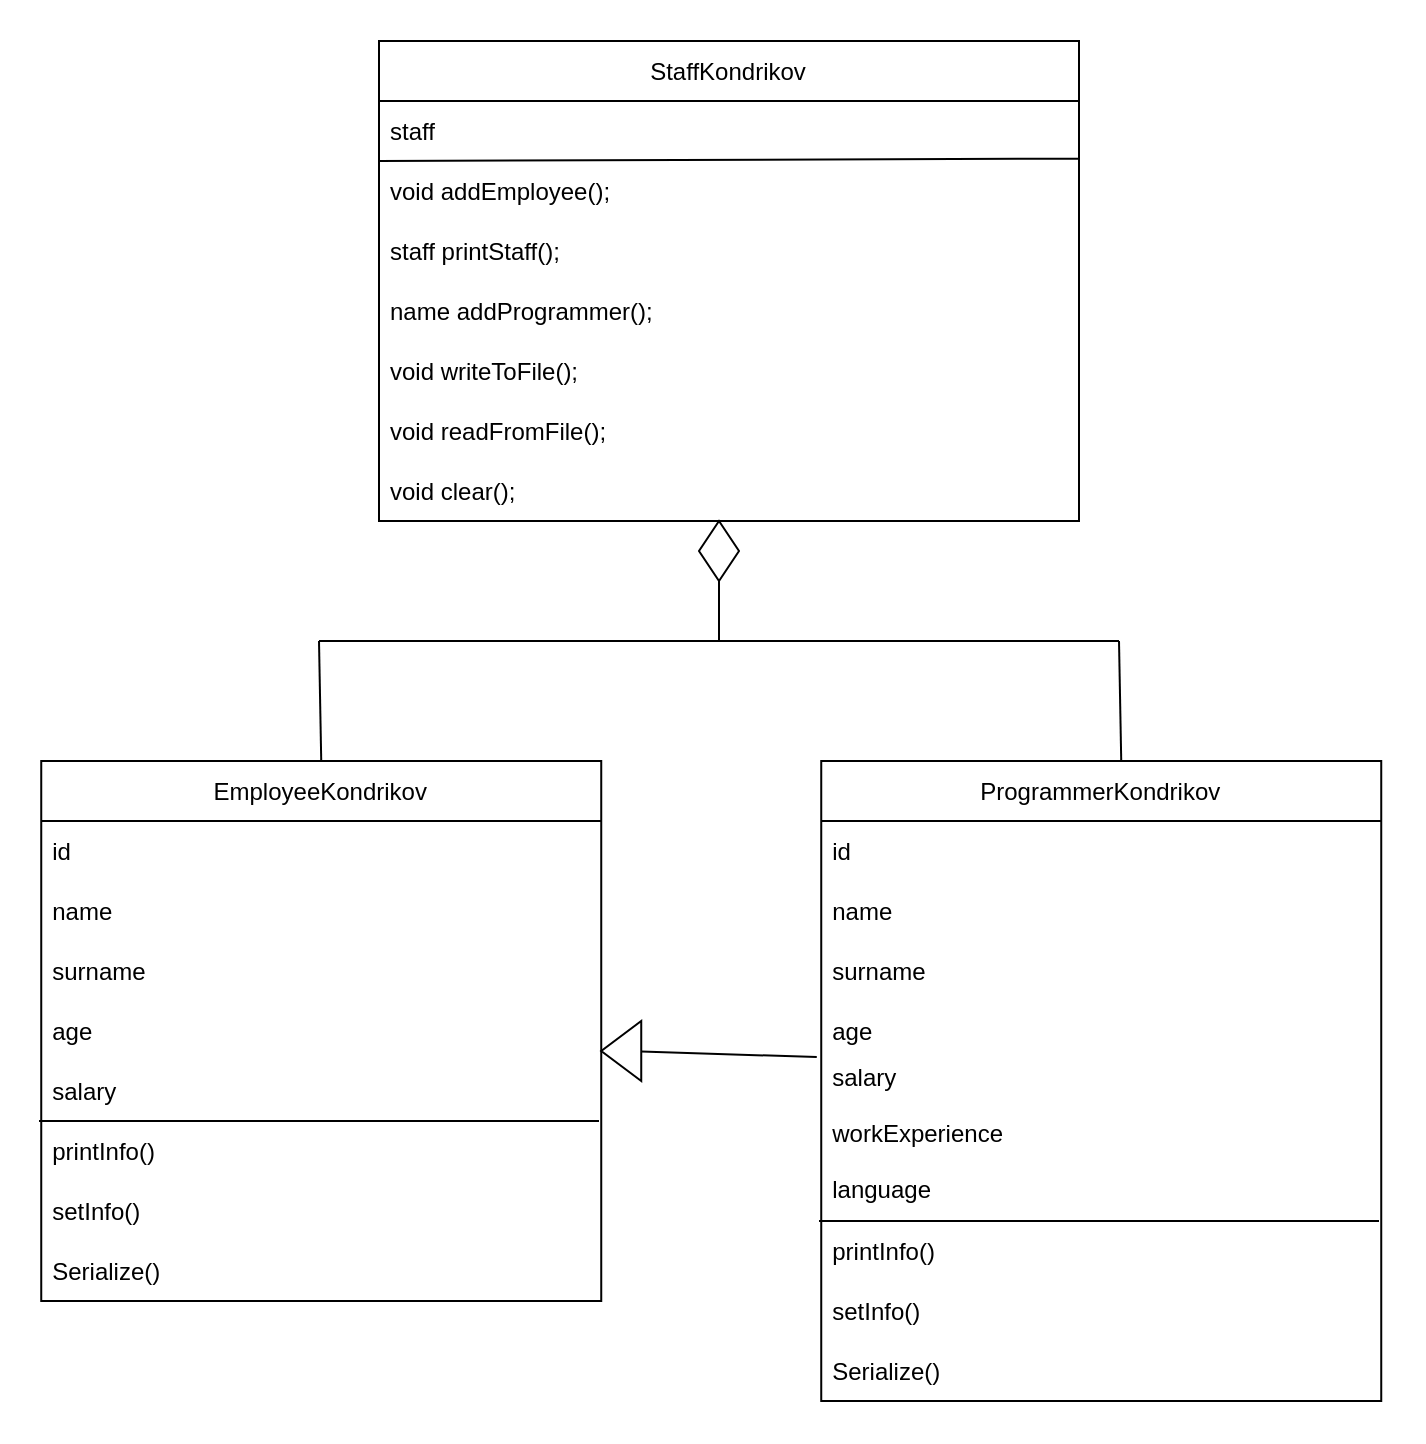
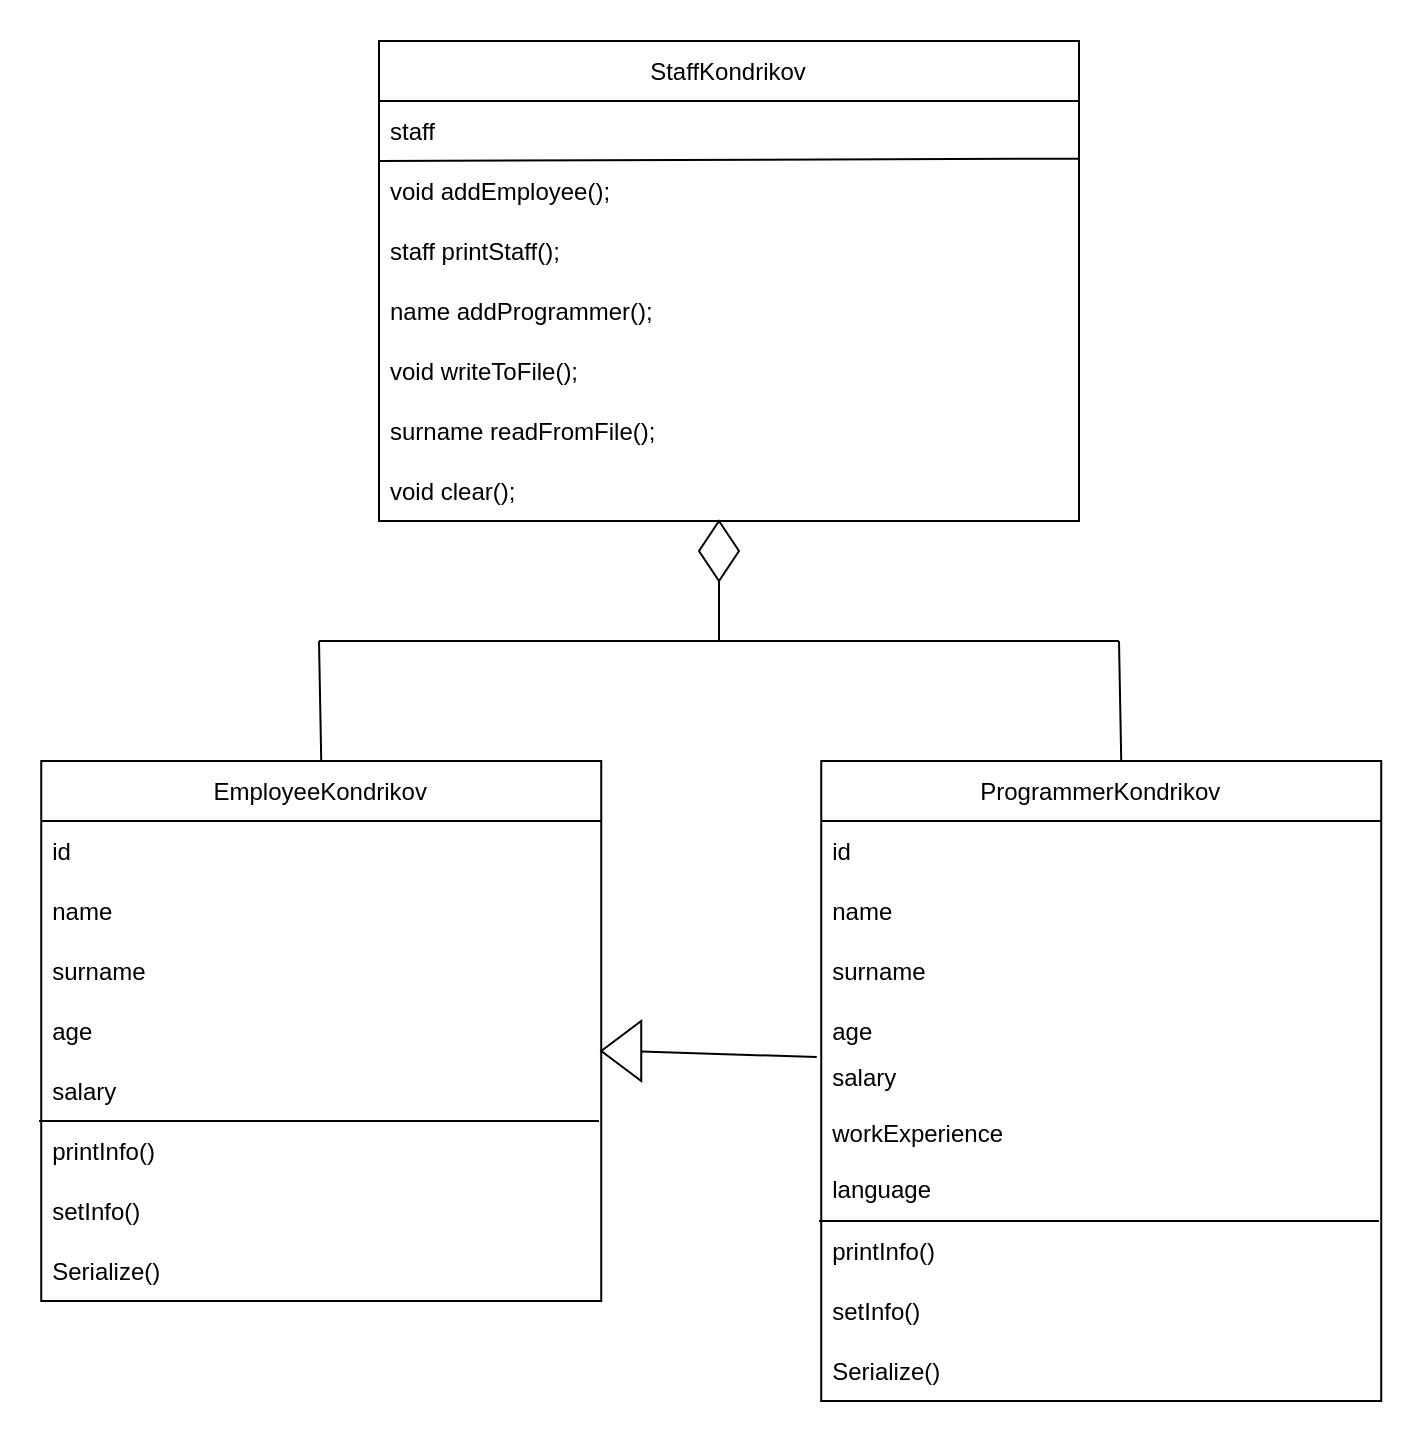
(509, 432) -> (532, 432)
